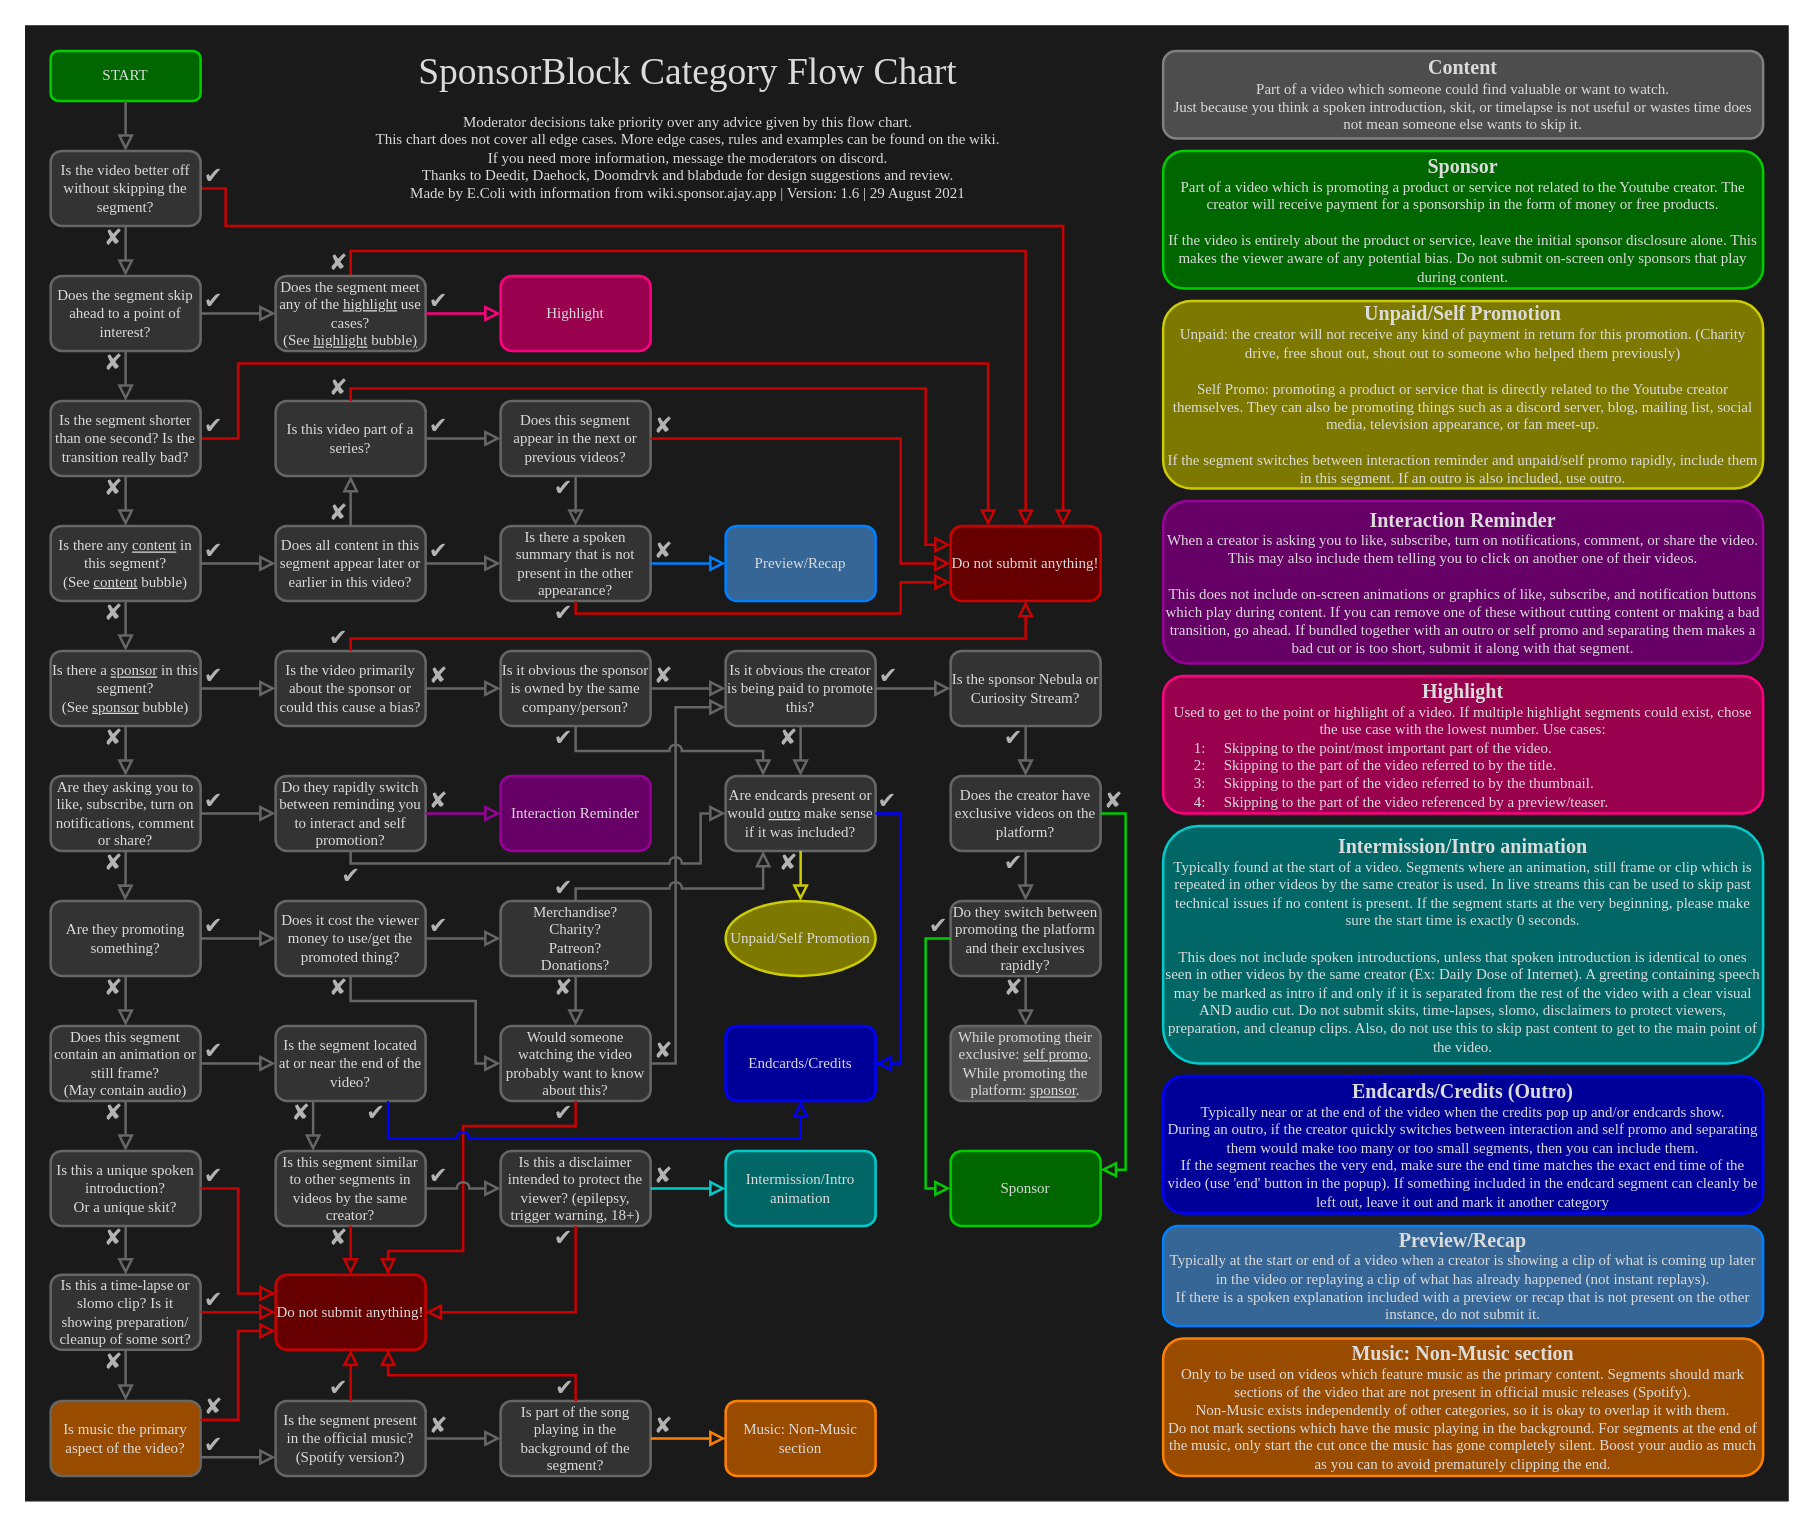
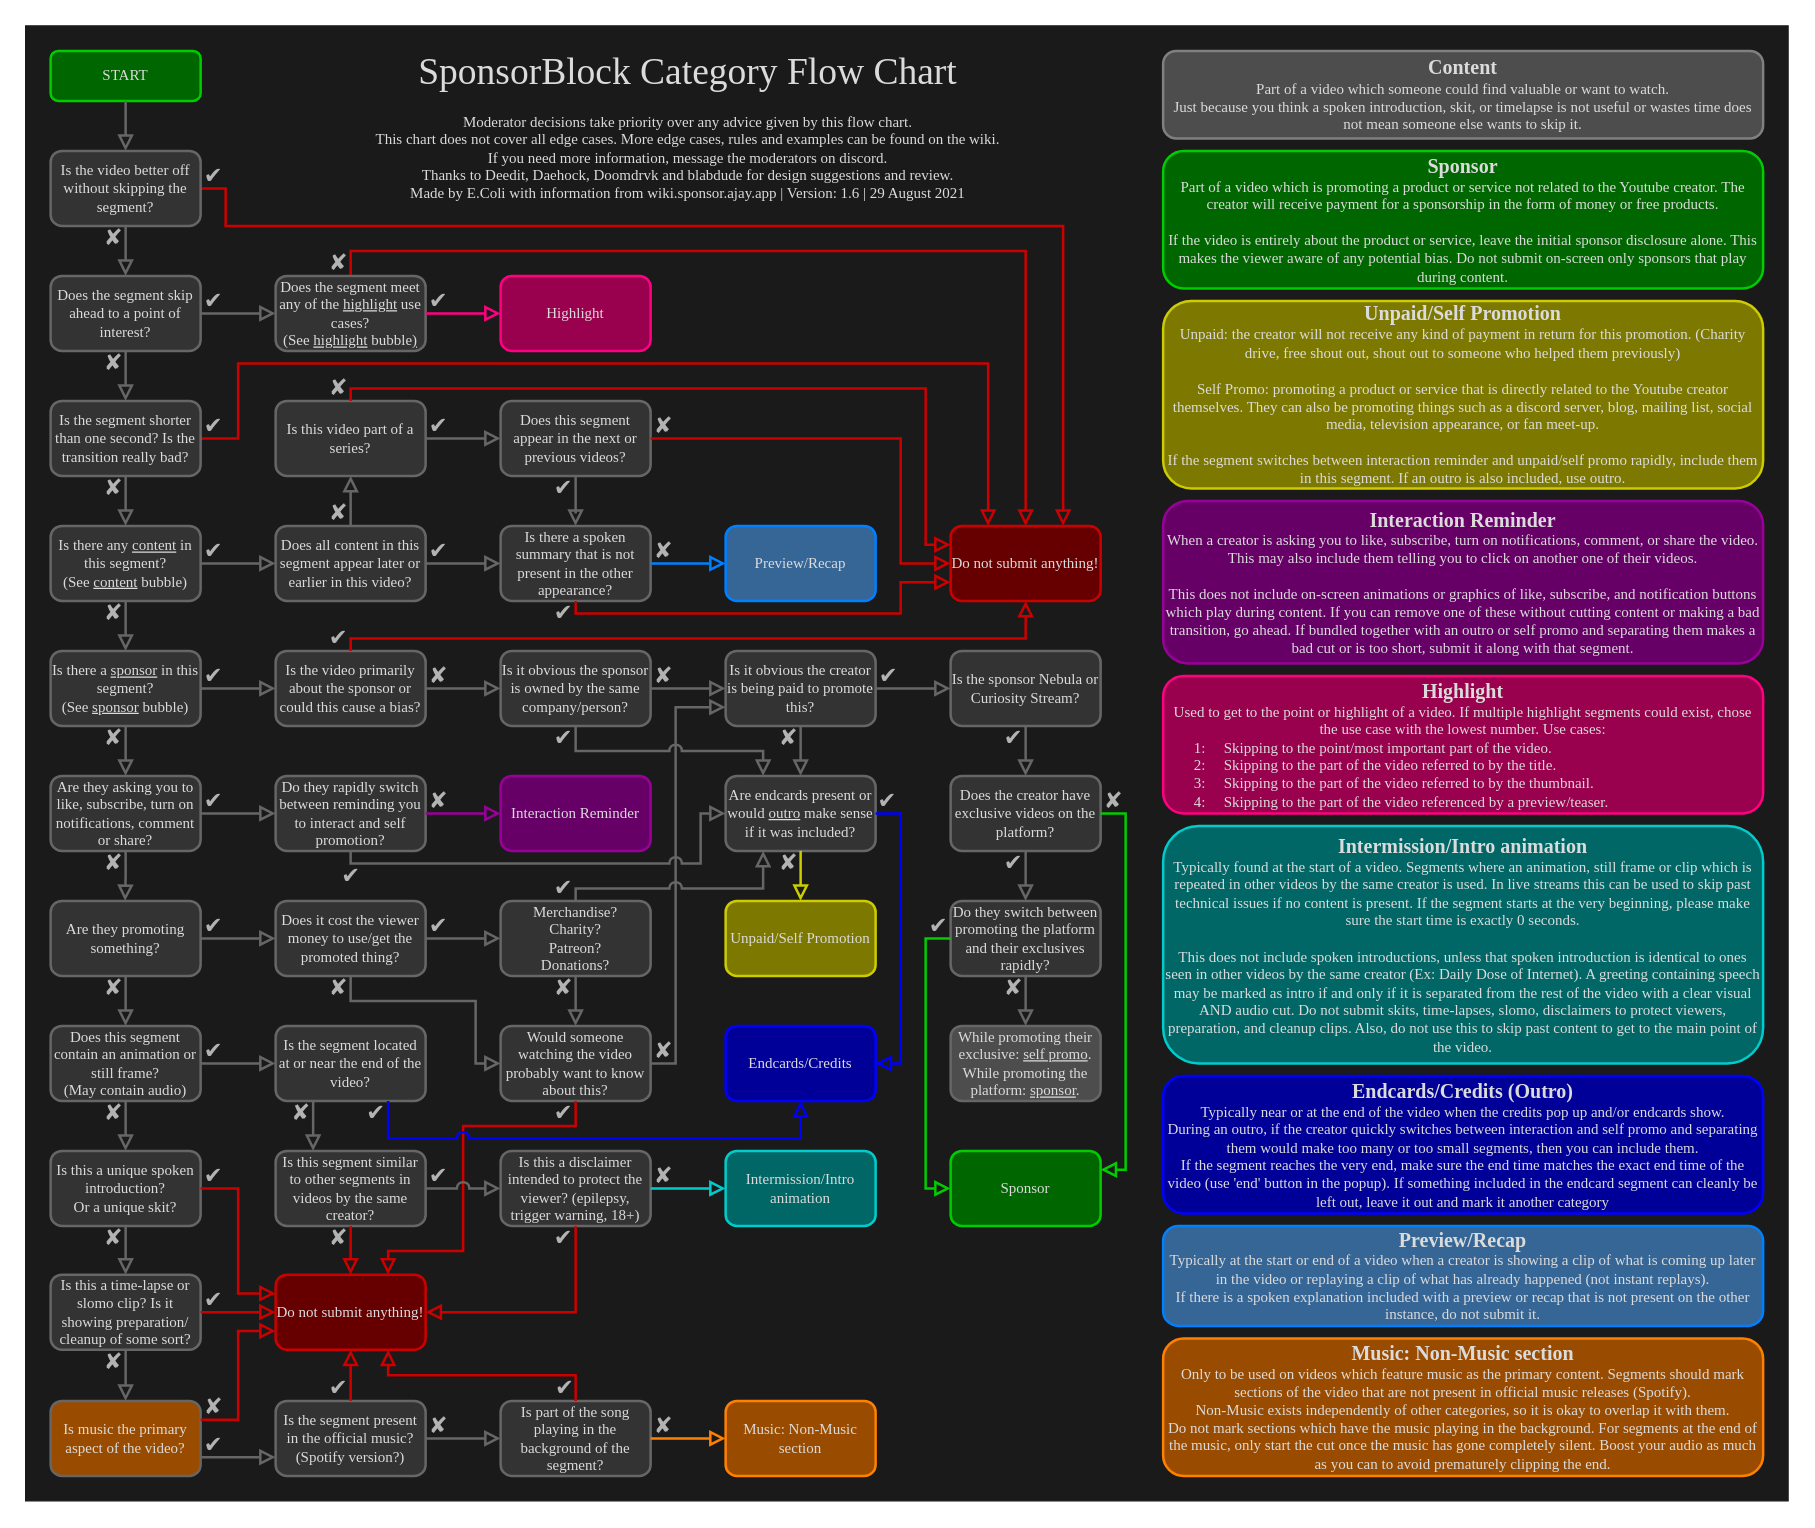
(801, 938) -> (801, 938)
